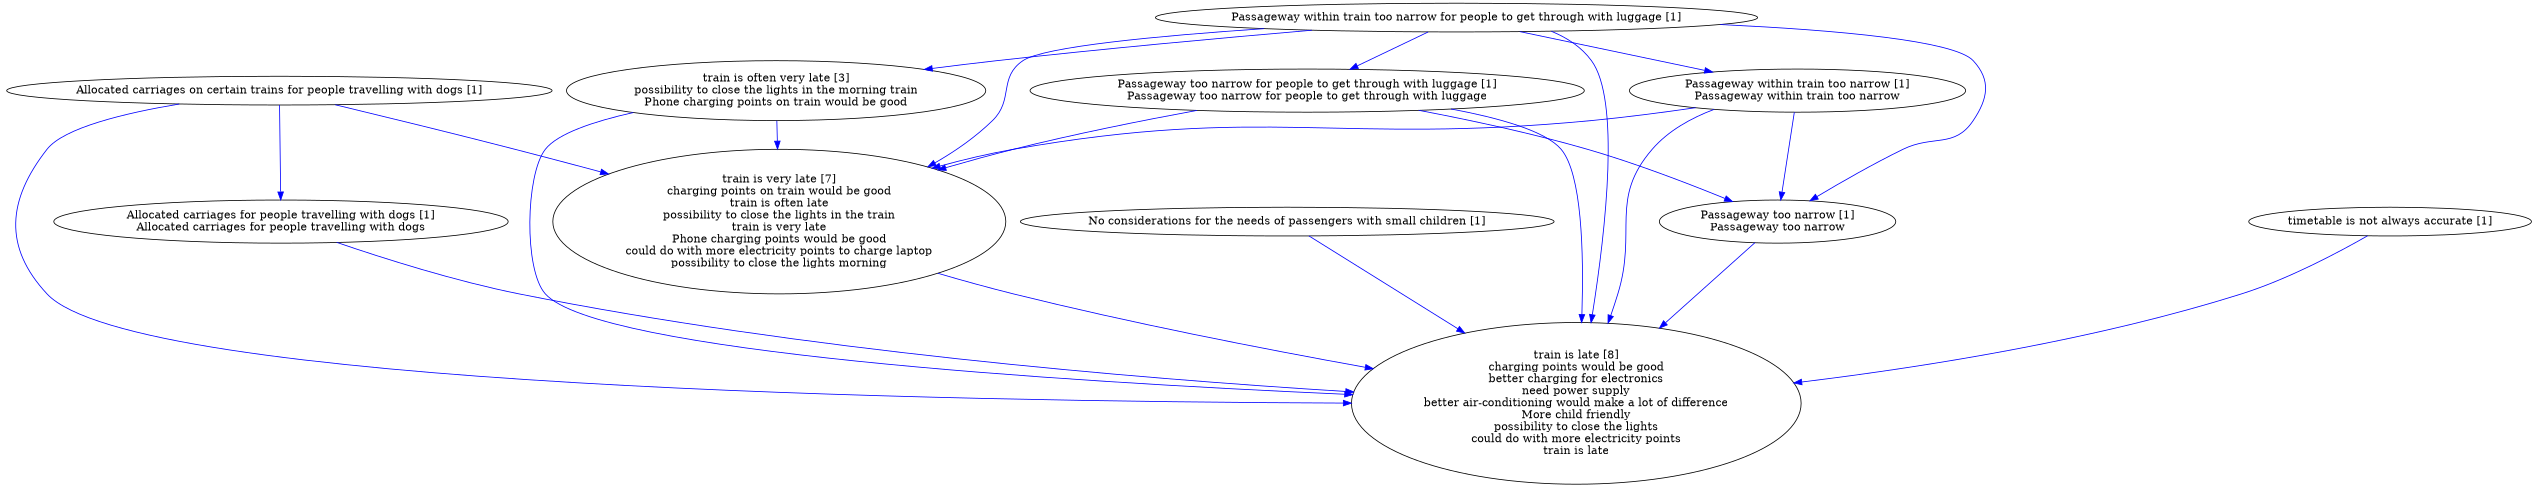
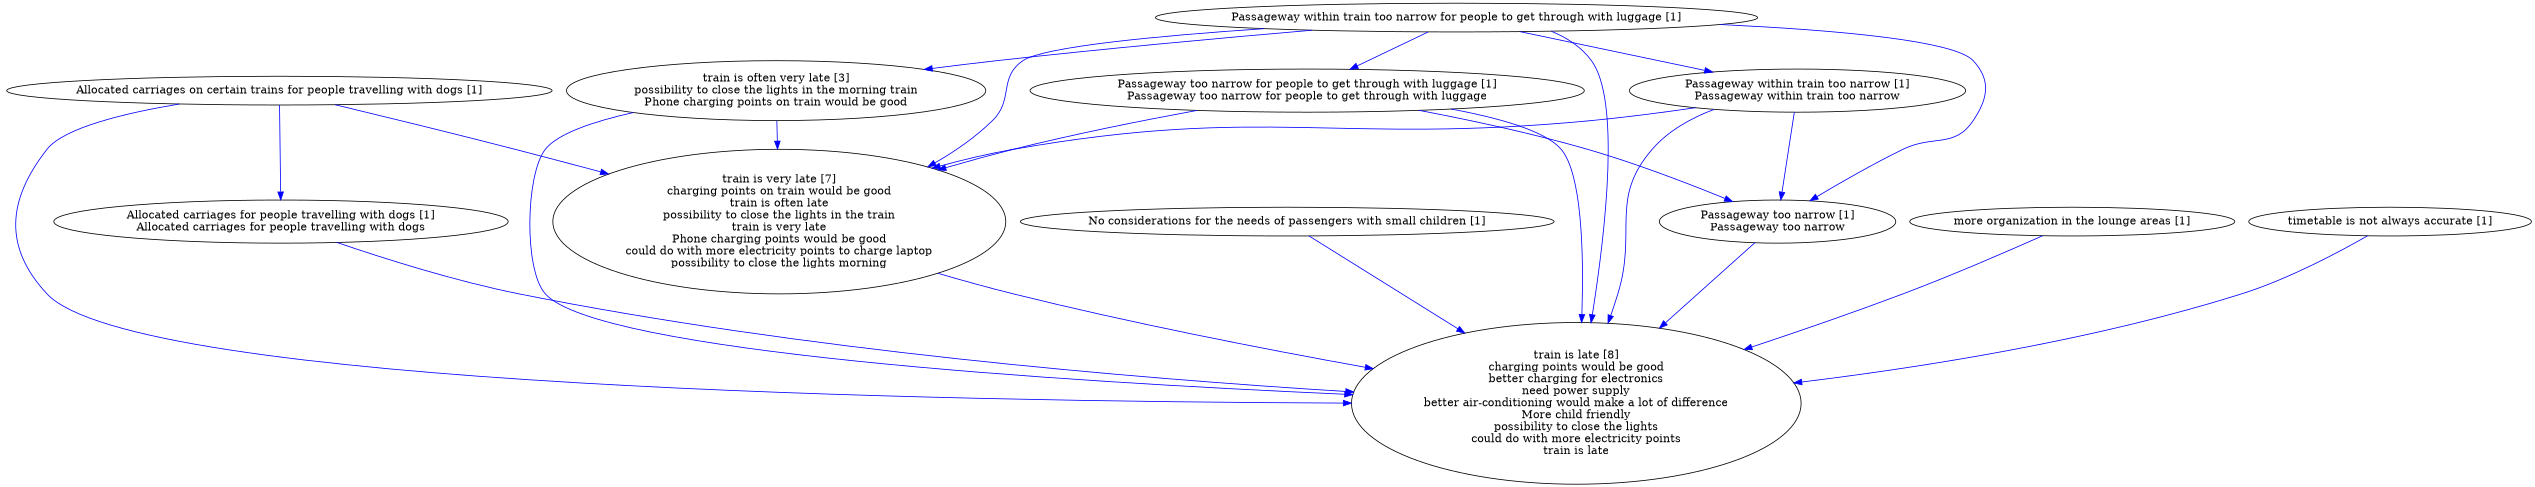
none -> (2072, 222)
